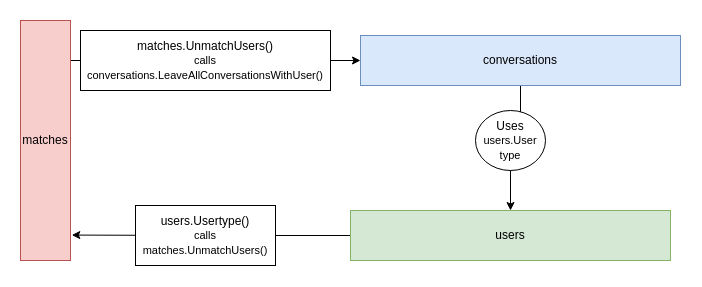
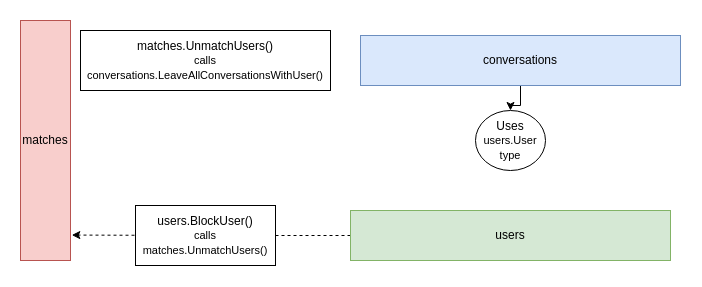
(341, 61) -> none
(511, 186) -> (517, 106)
(206, 236) -> (206, 236)
(313, 236) -> (313, 236)
